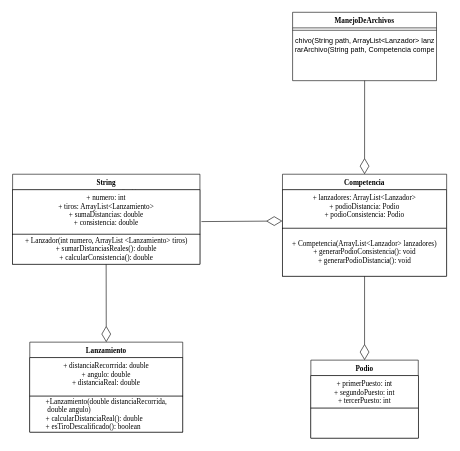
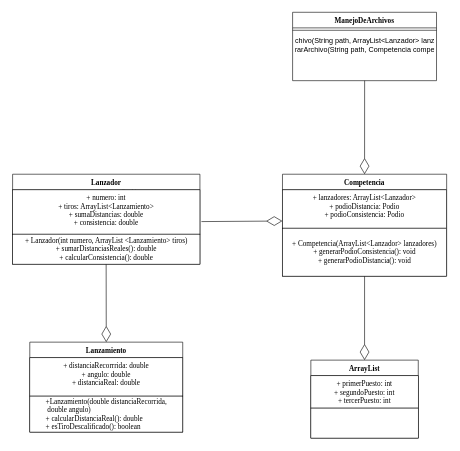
(106, 182) -> (106, 182)
(364, 368) -> (364, 368)
